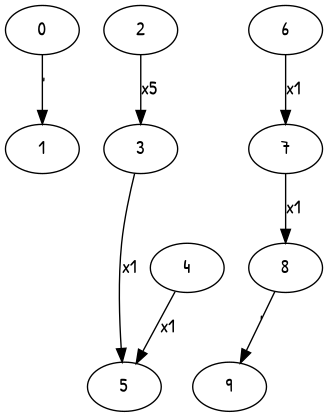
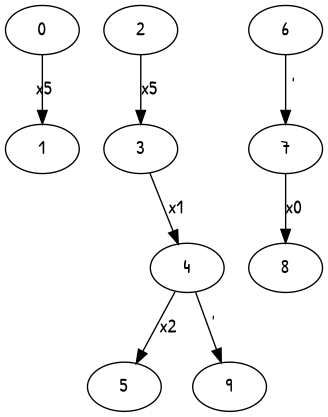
(44, 90) -> (44, 90)
(294, 90) -> (294, 90)
(294, 208) -> (294, 208)
(120, 260) -> (162, 202)
(261, 321) -> (206, 321)
(168, 327) -> (168, 327)
